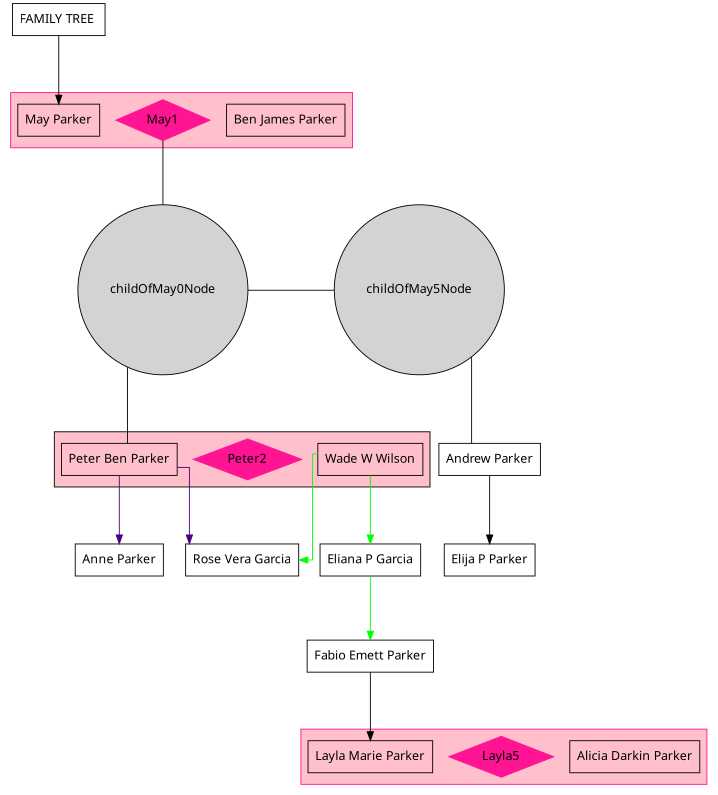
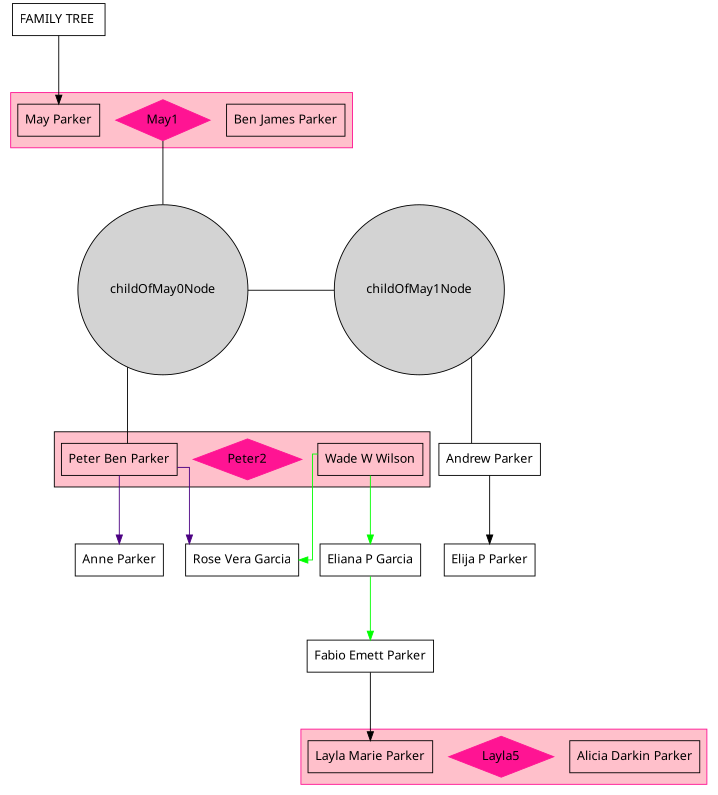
(419, 290) -> (419, 290)
